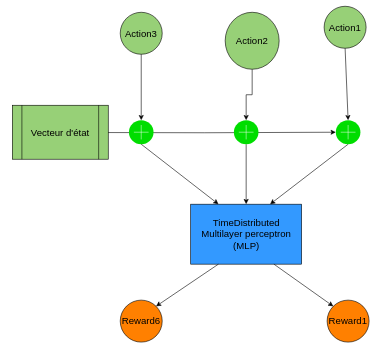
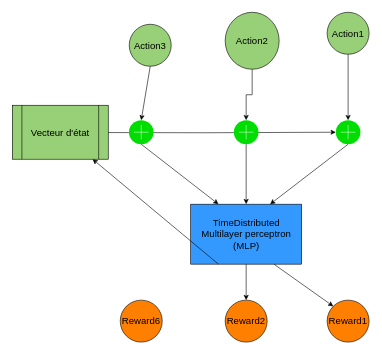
(345, 27) -> (348, 33)
(141, 33) -> (150, 45)
(189, 285) -> (157, 213)
none -> (246, 294)
none -> (246, 321)
